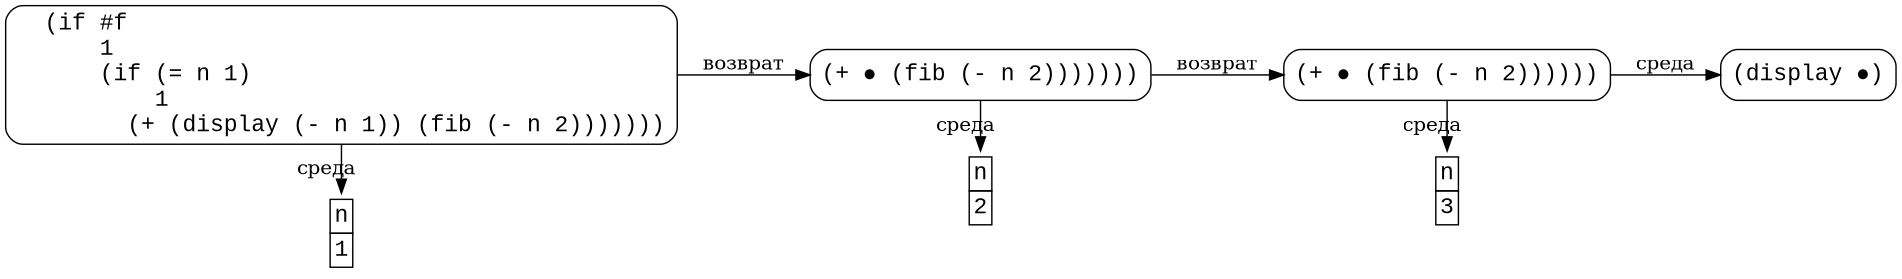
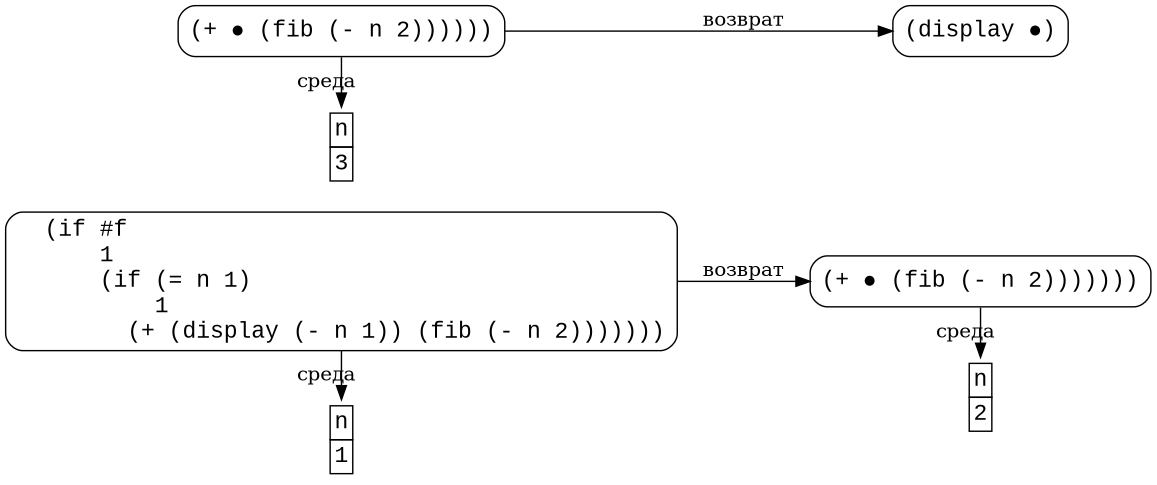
(1666, 64) -> (744, 21)
(1210, 75) -> none
